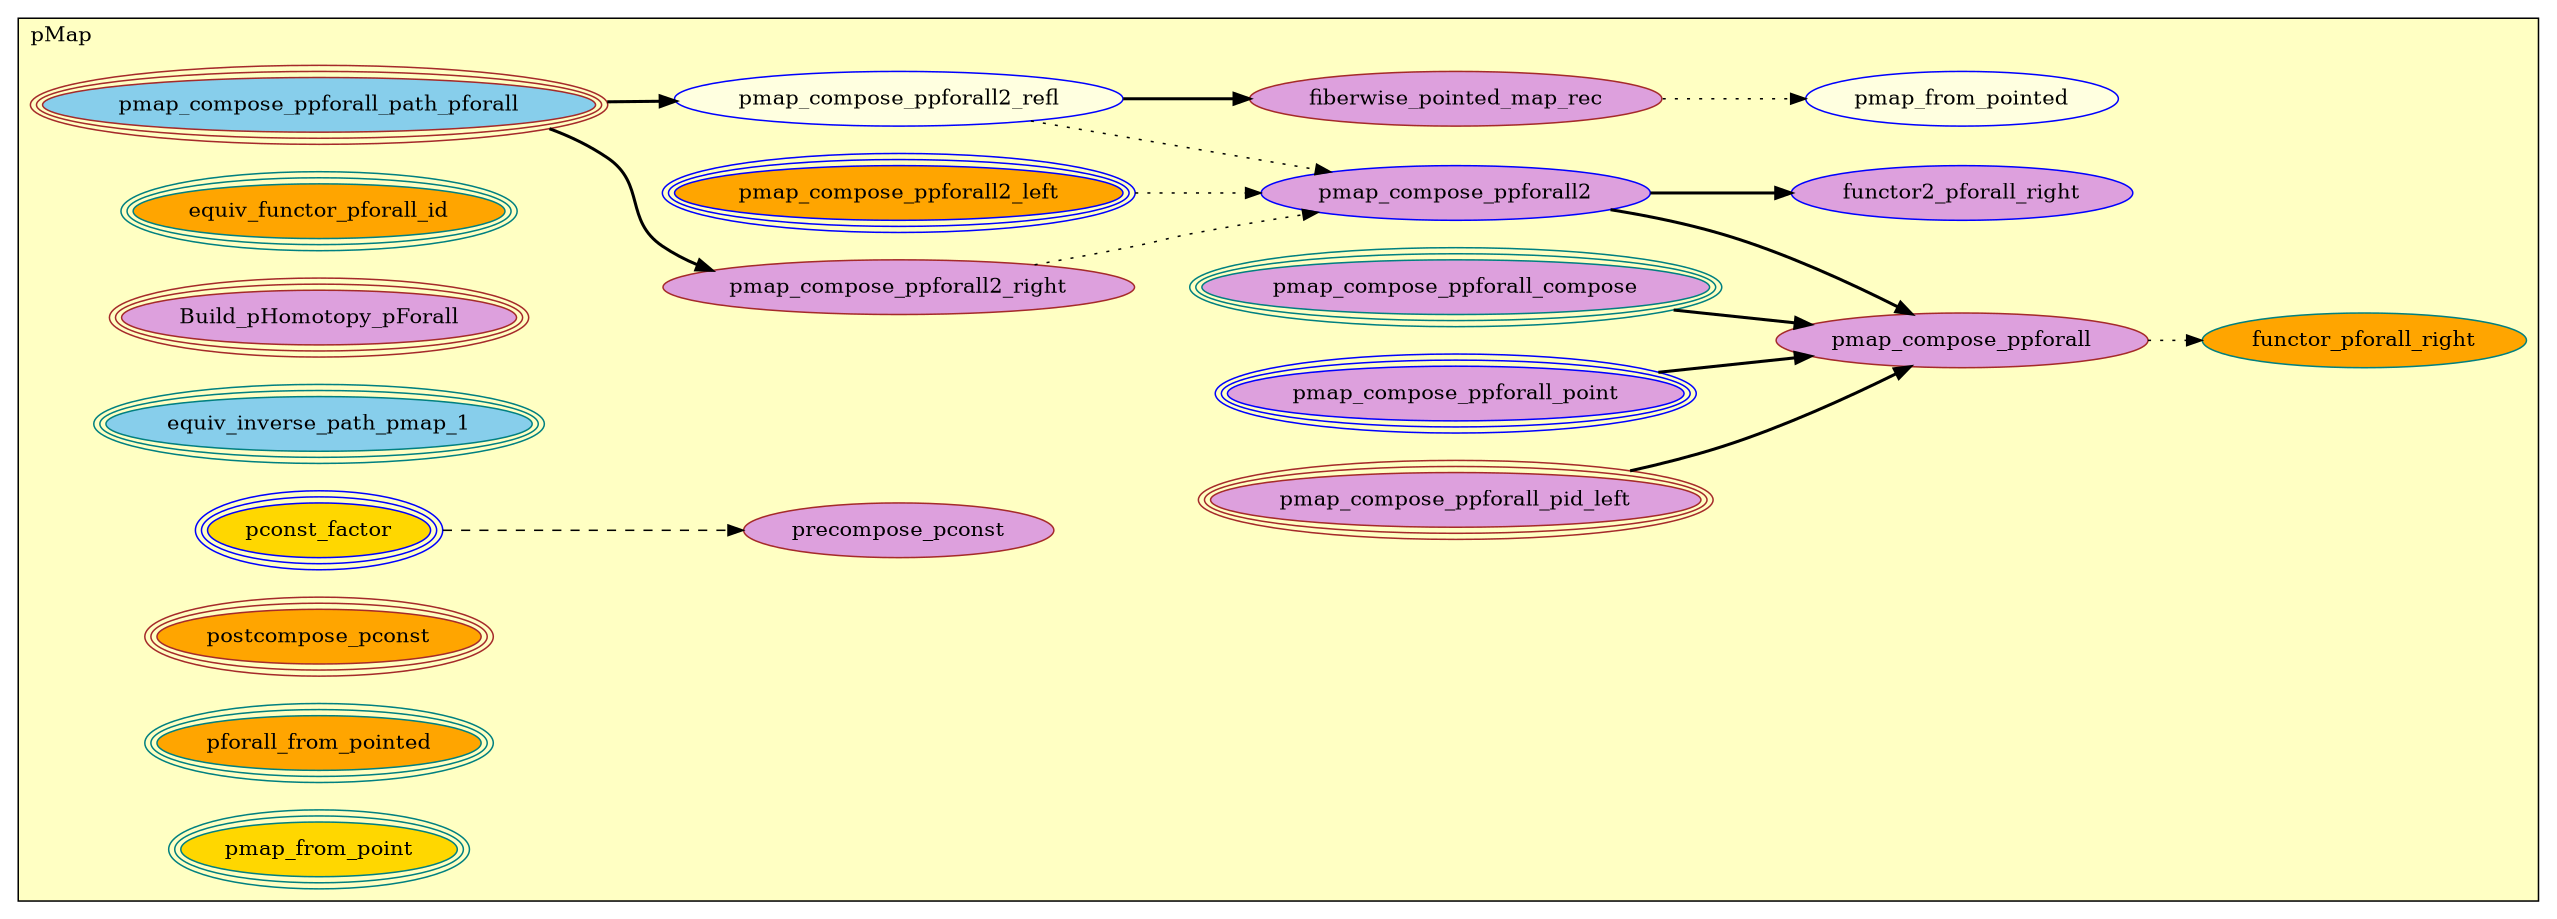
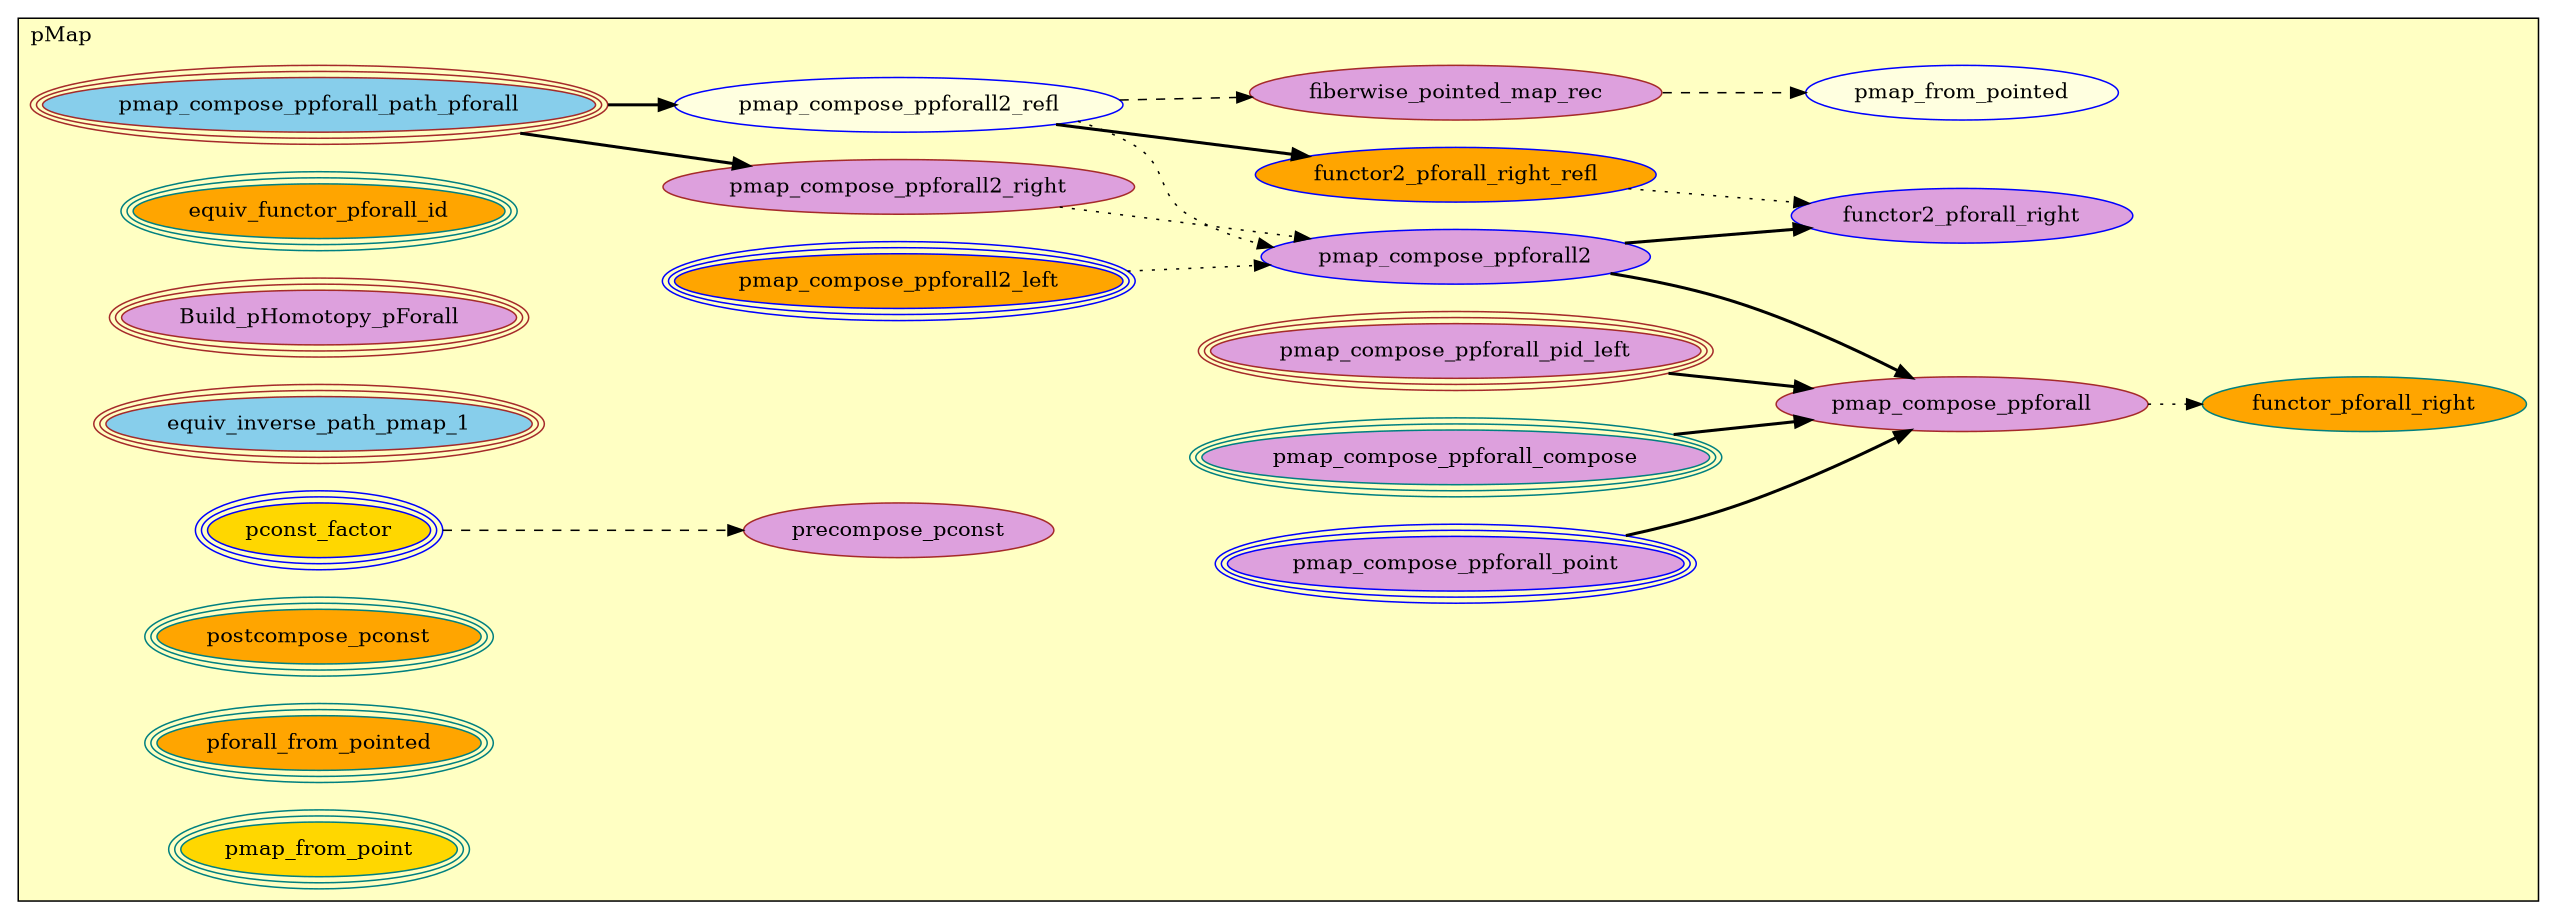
(1178, 99) -> (1178, 99)
(1727, 99) -> (1727, 93)
none -> (1456, 175)
(319, 424) -> (319, 424)
(319, 637) -> (319, 637)
